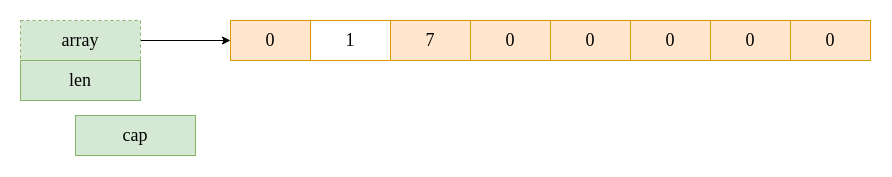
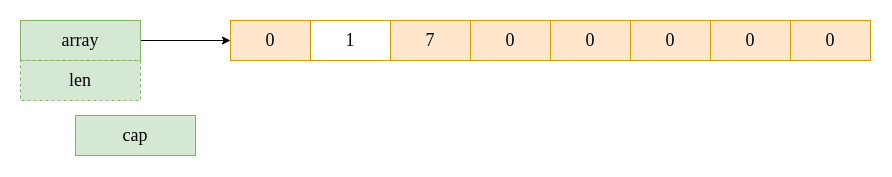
(81, 41) -> (81, 41)
(81, 81) -> (81, 81)
